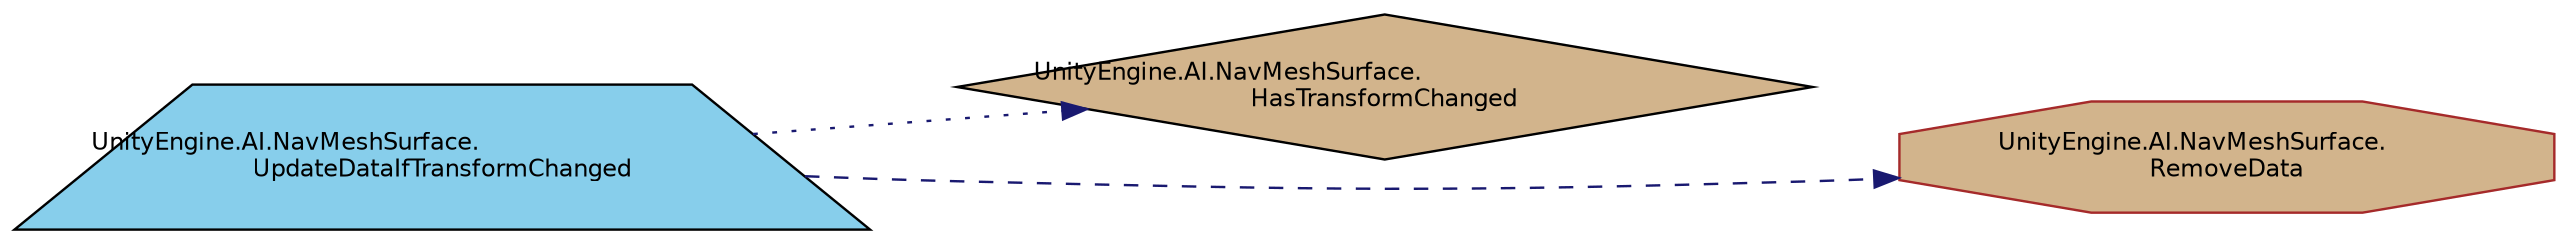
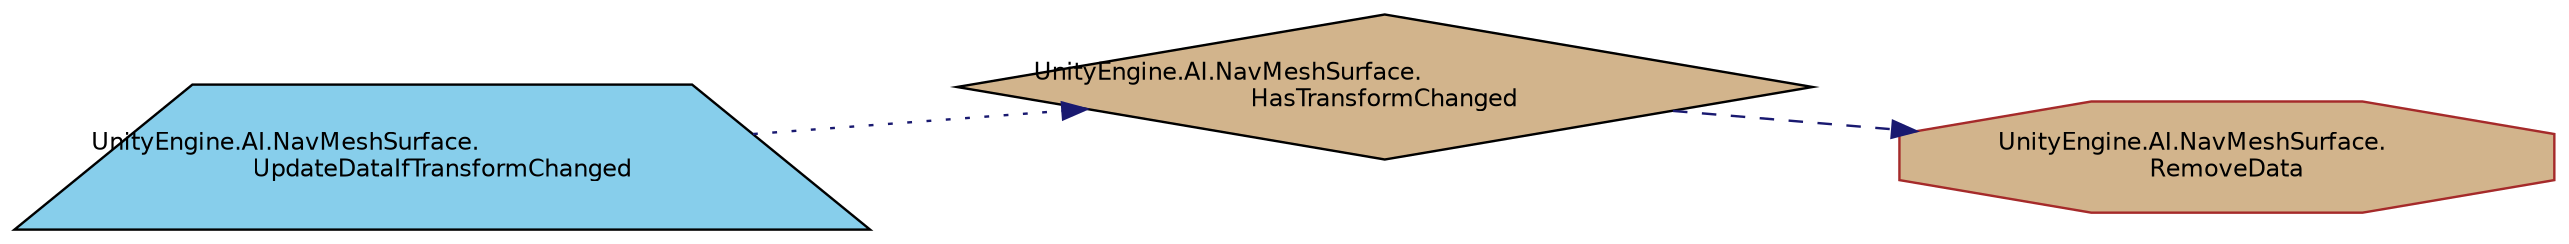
(1339, 188) -> (1782, 120)
